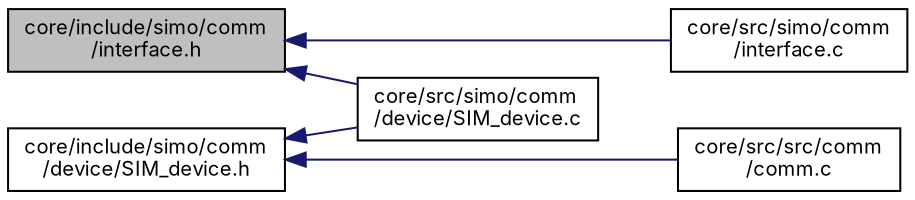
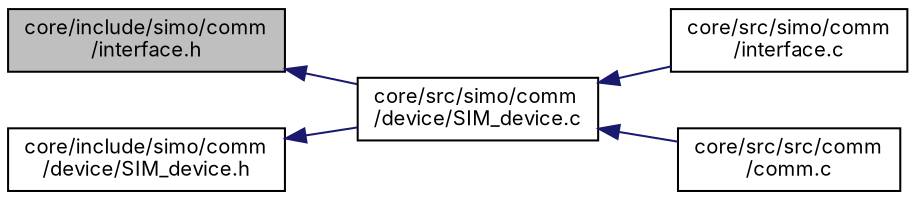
(488, 40) -> (645, 72)
(492, 160) -> (648, 137)
